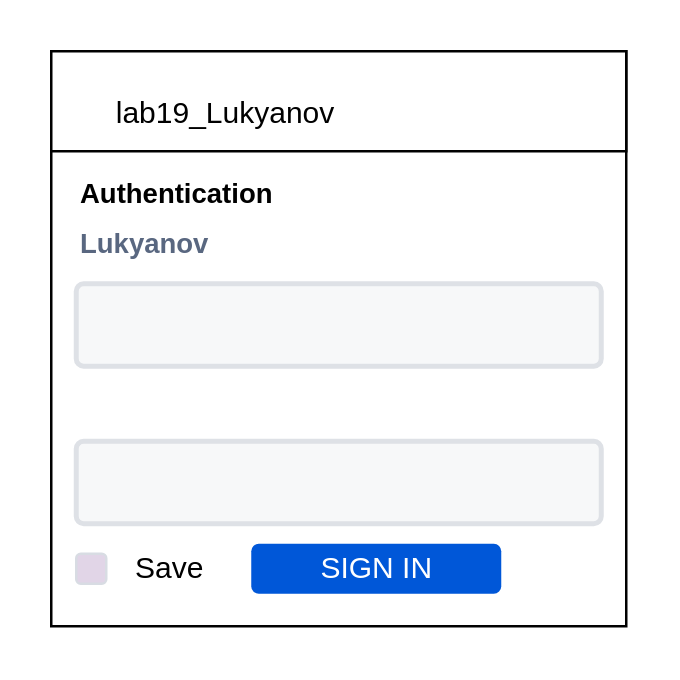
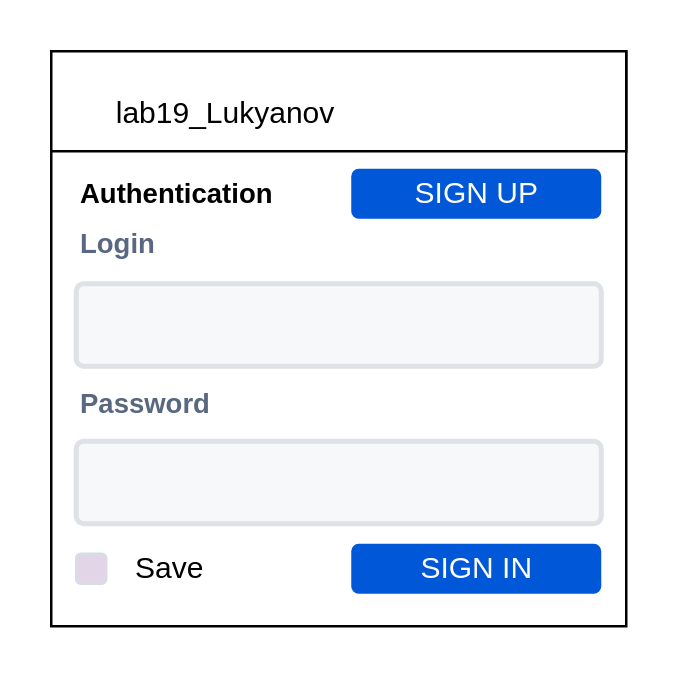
none -> (476, 194)
(143, 244) -> (116, 244)
none -> (339, 404)
(376, 569) -> (476, 569)
